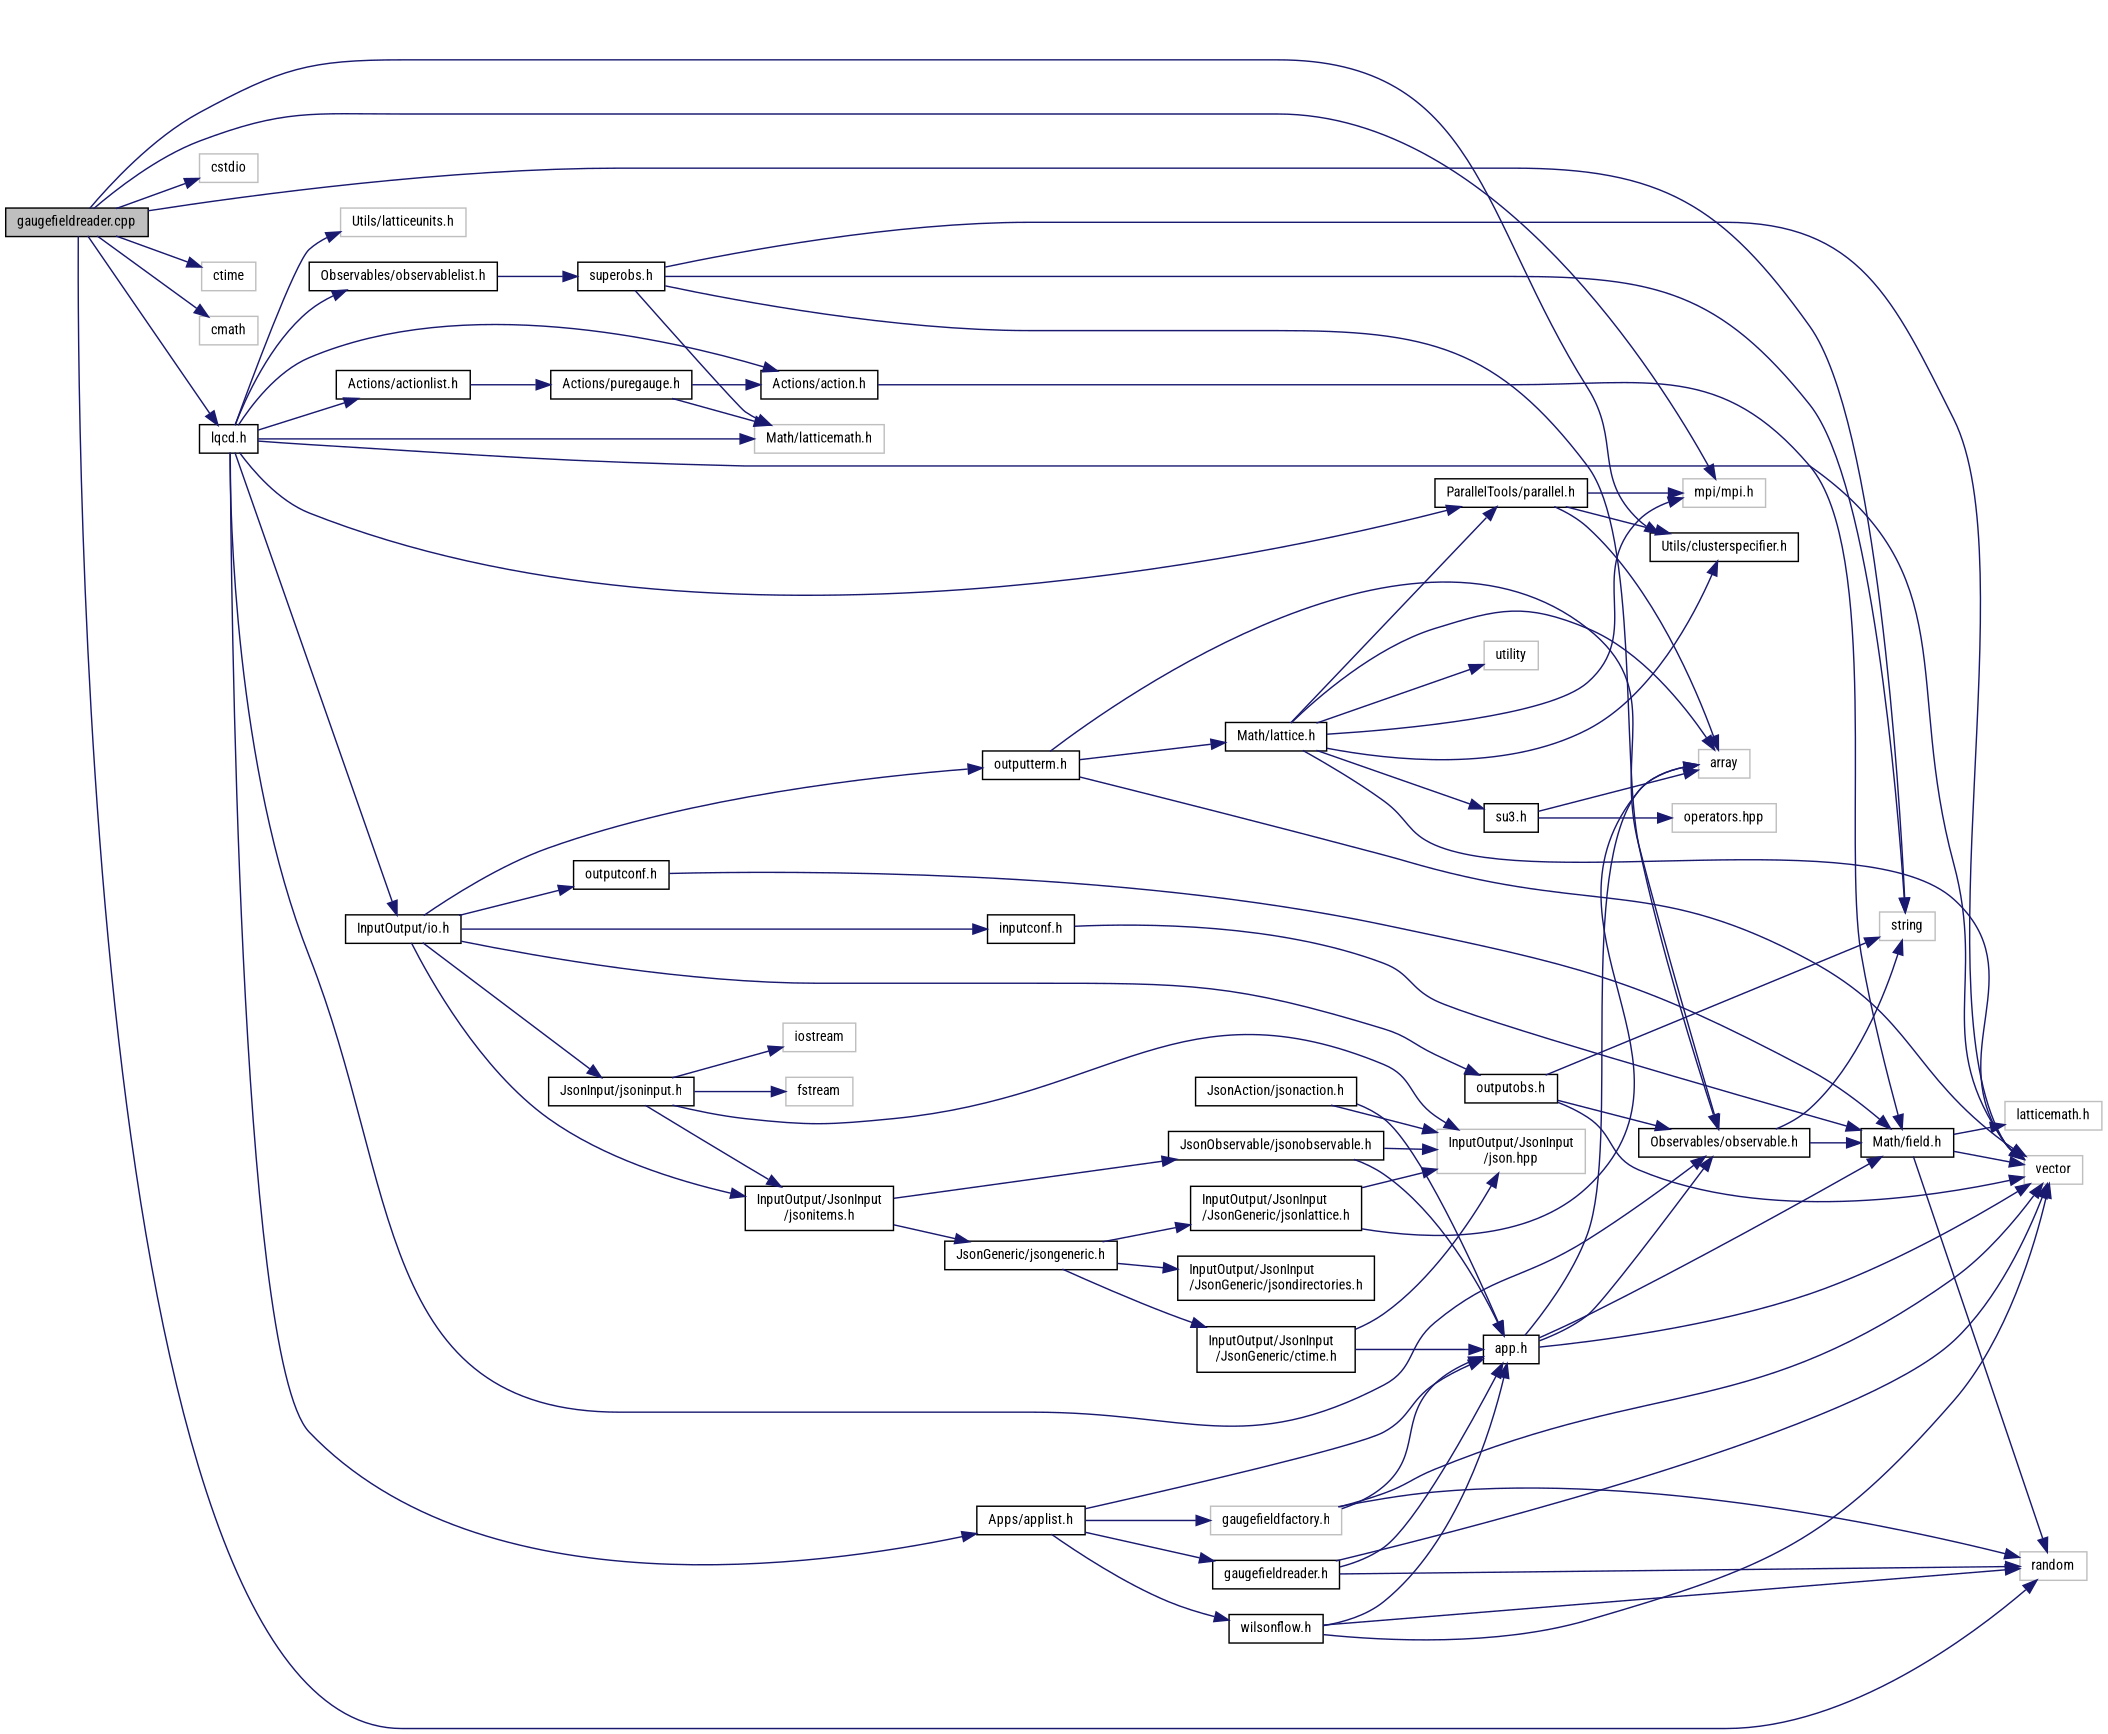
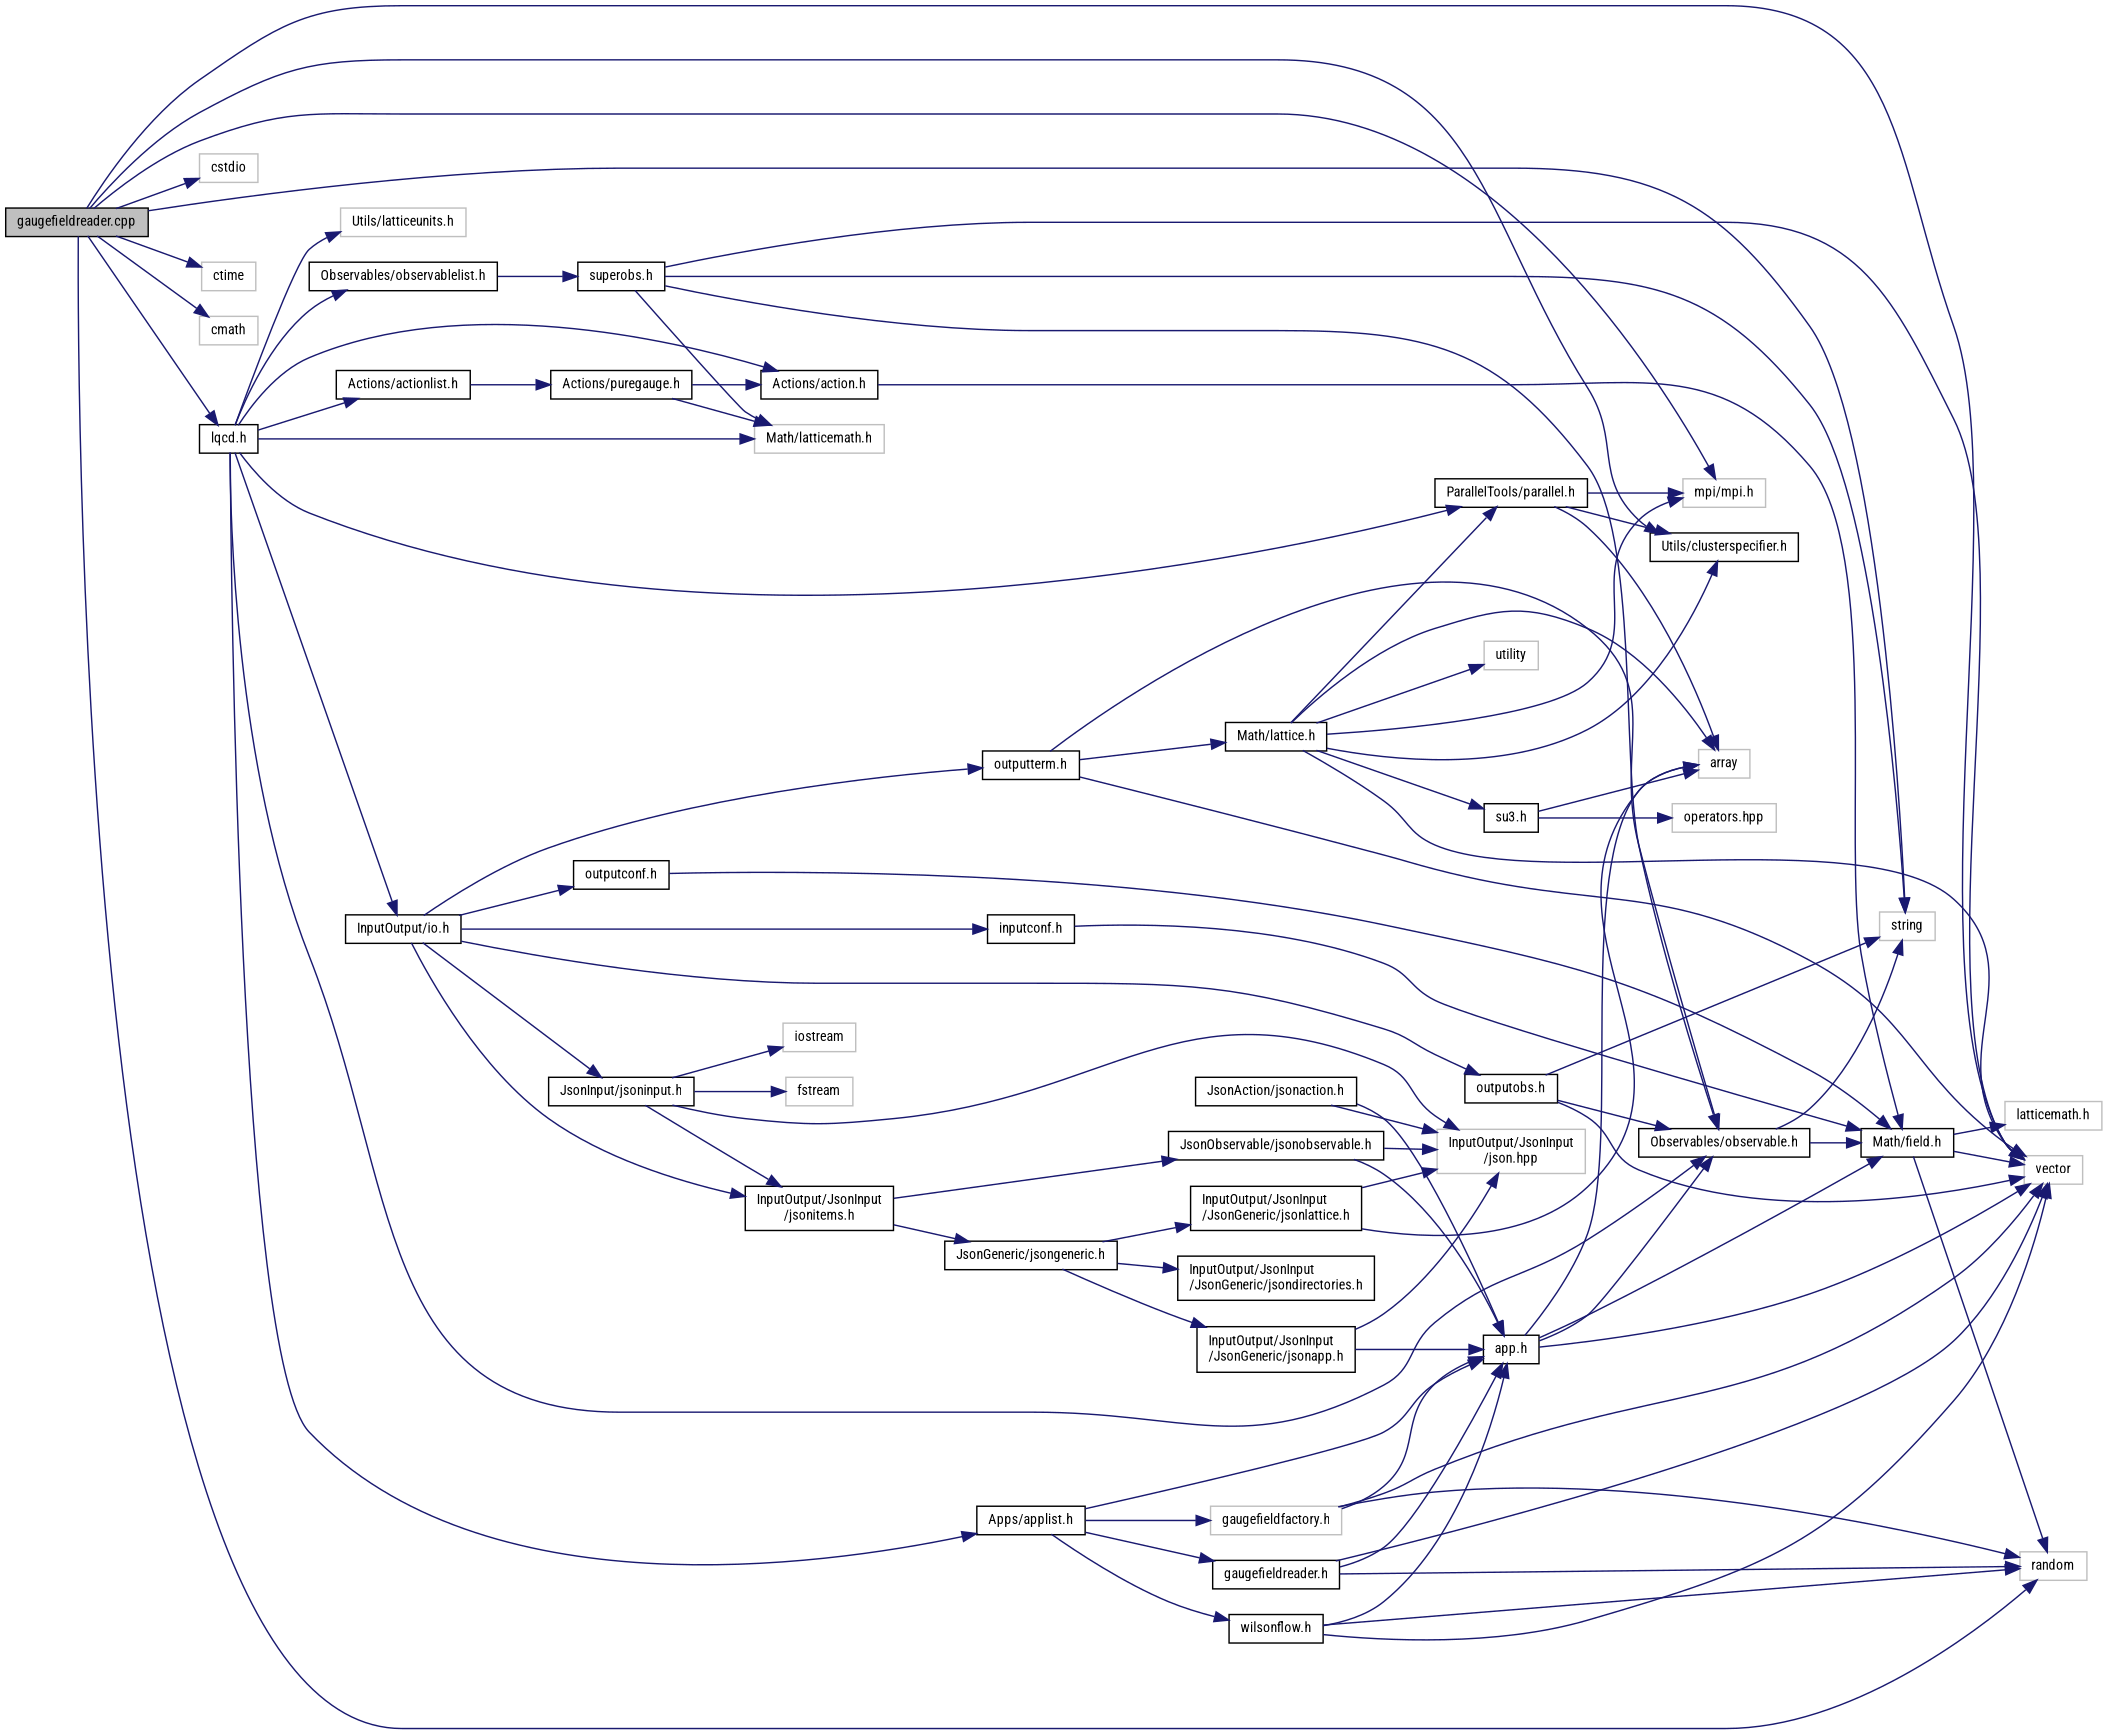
(1403, 466) -> (1501, 6)
(1276, 1349) -> (1276, 1349)
